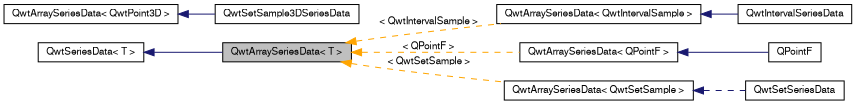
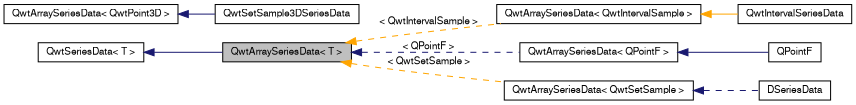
(725, 14) -> (725, 14)
(441, 52) -> (441, 52)
(795, 90) -> (795, 90)
